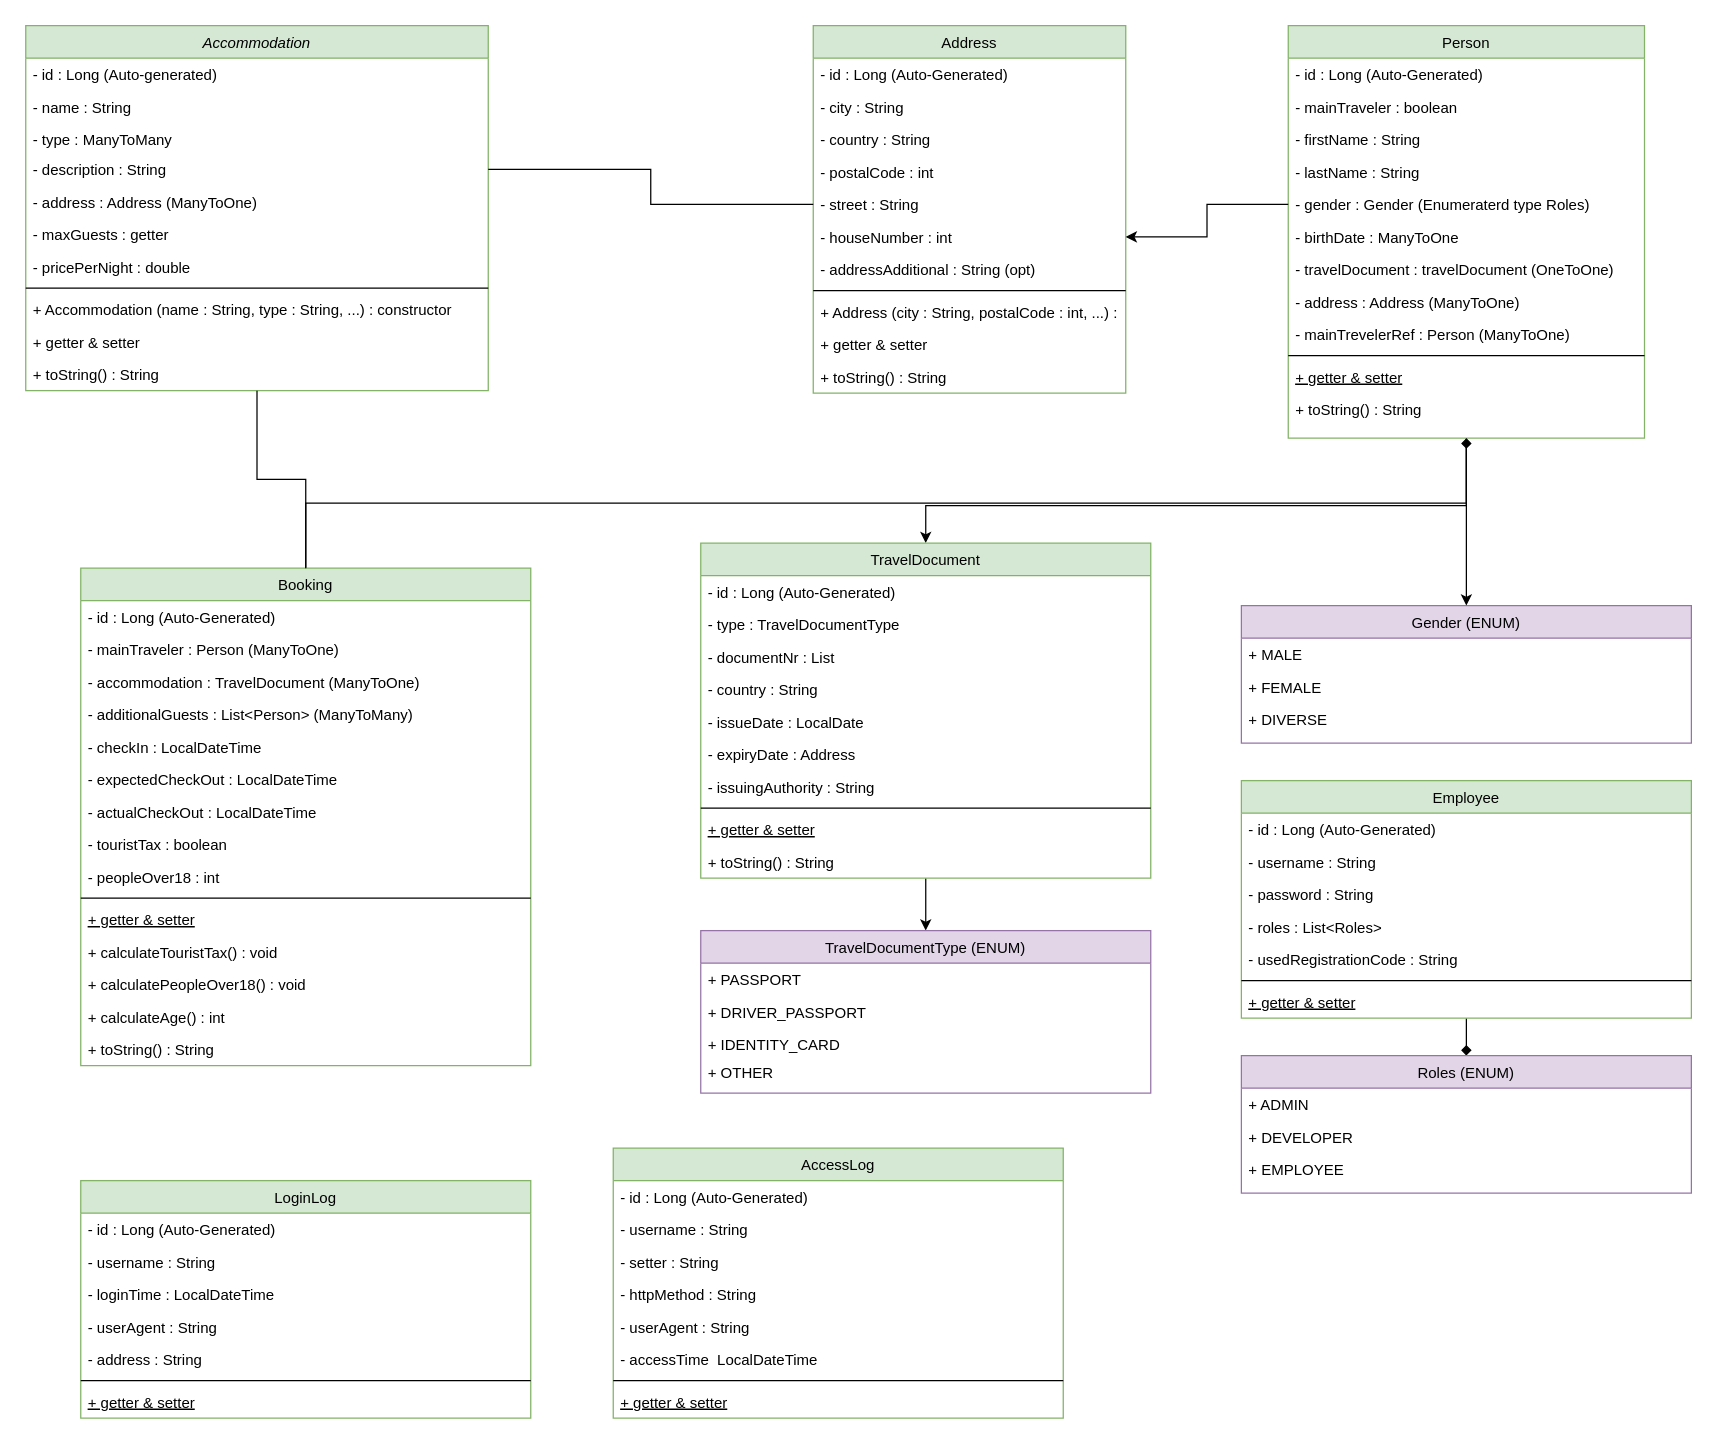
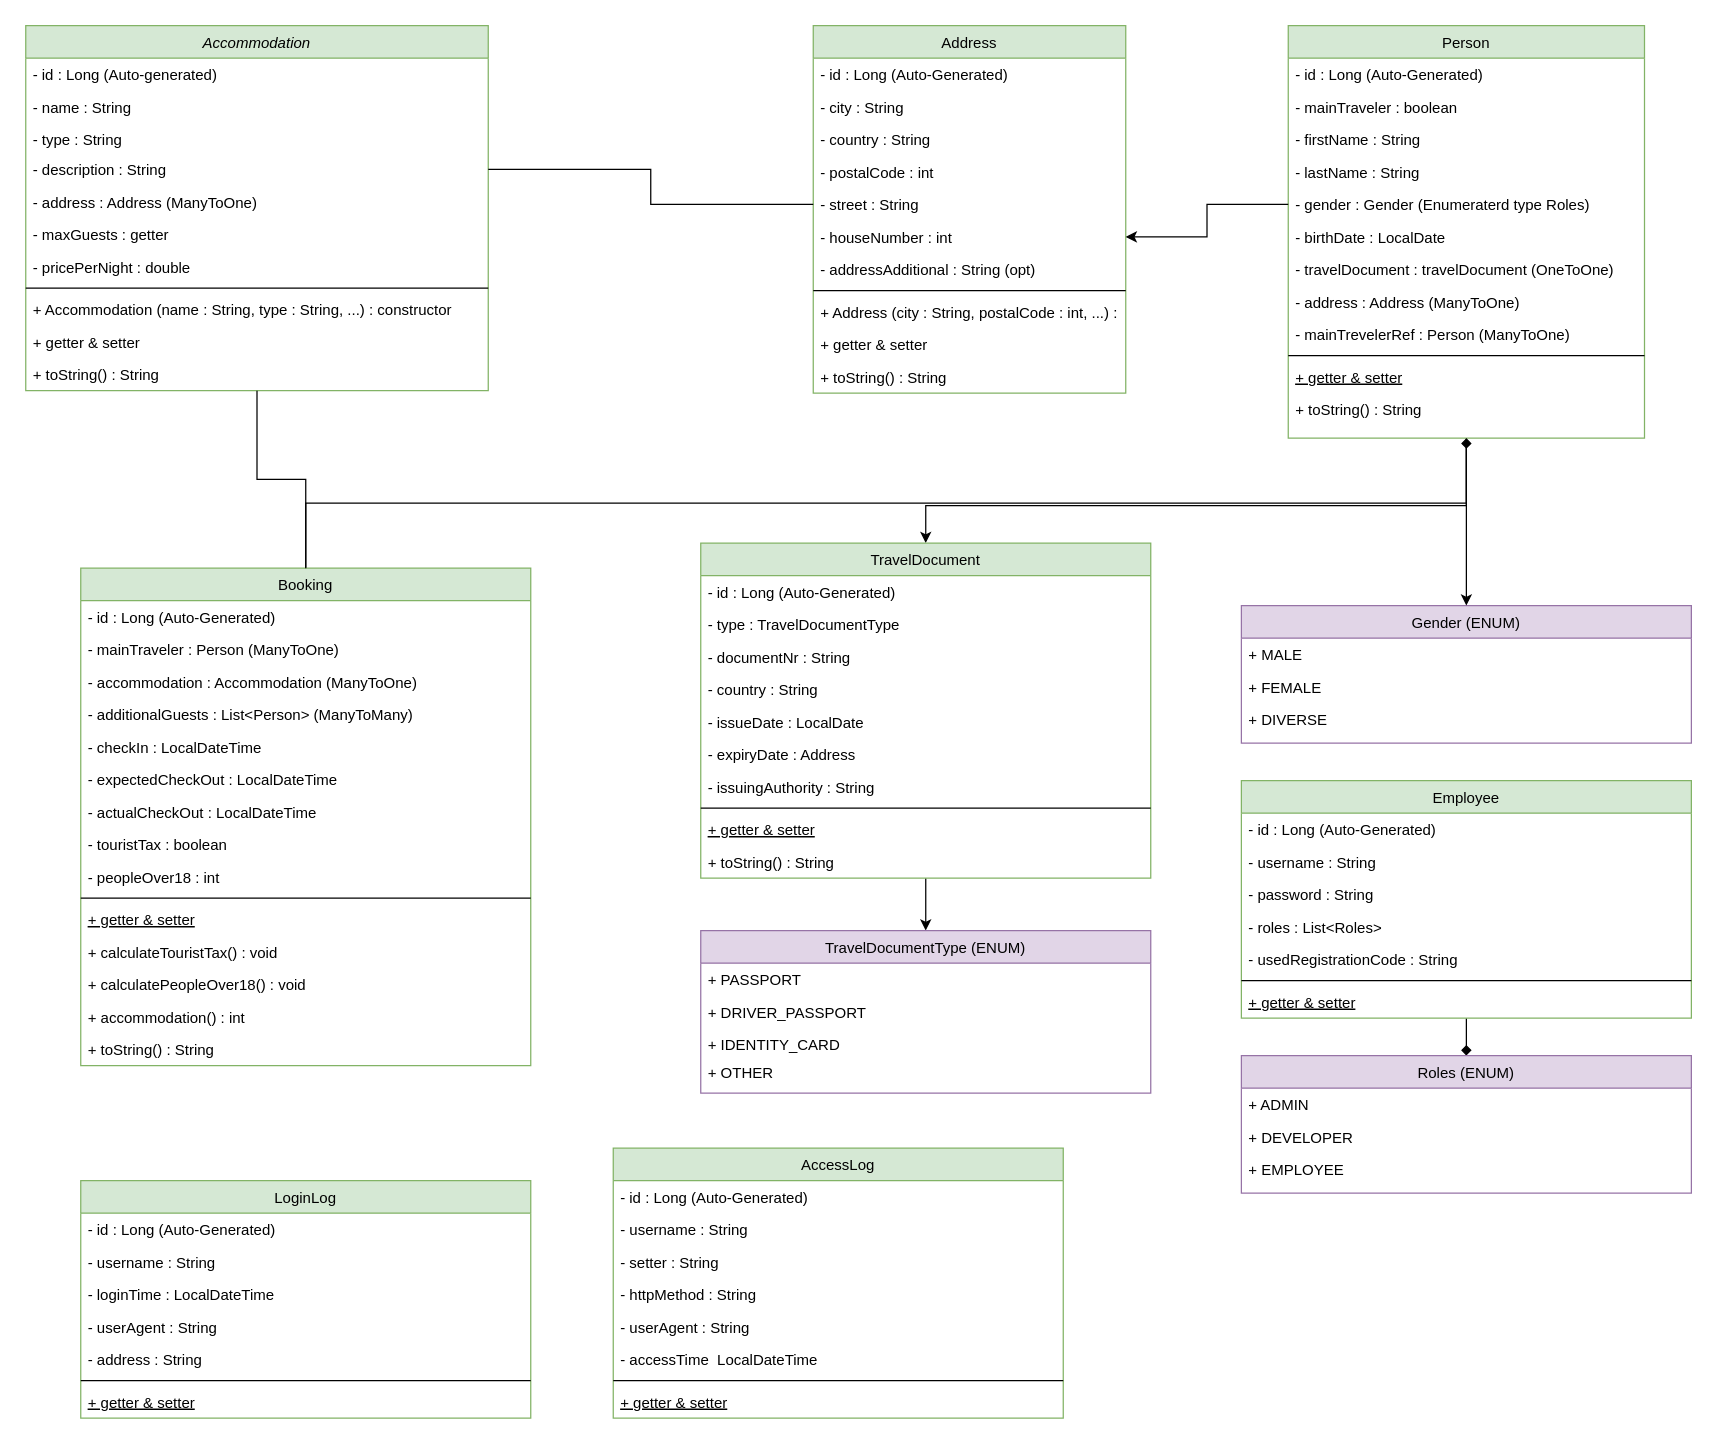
(105, 140) -> (86, 140)
(1382, 238) -> (1380, 238)
(778, 658) -> (786, 658)
(259, 683) -> (254, 683)
(166, 1018) -> (172, 1018)
